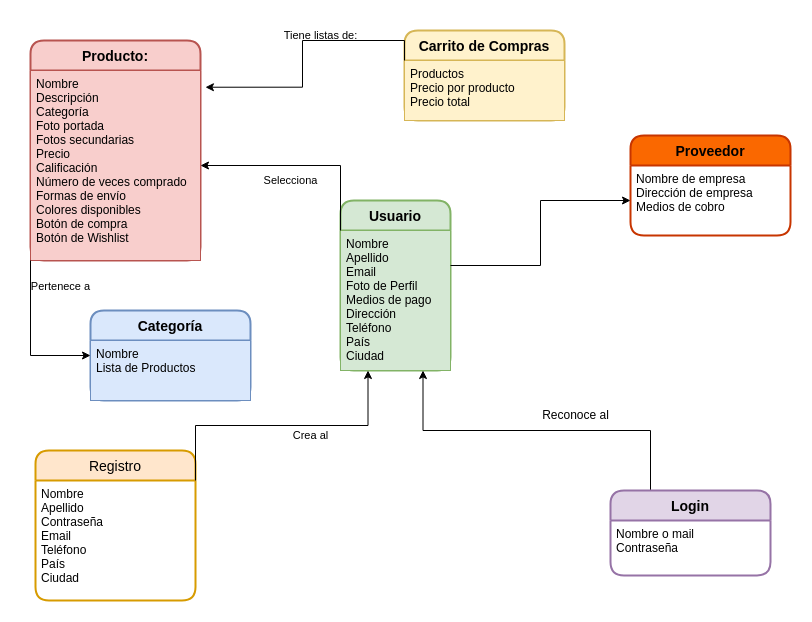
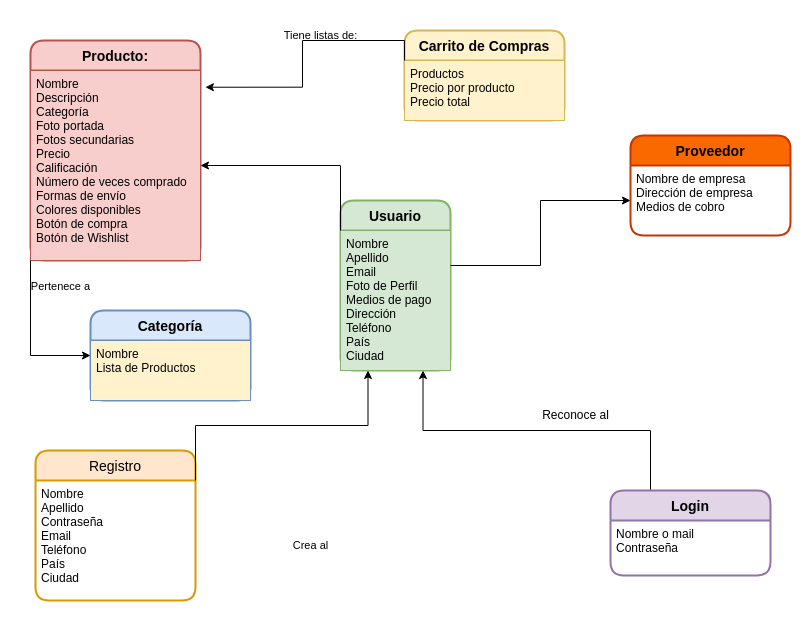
(291, 181) -> none
(171, 371) -> (171, 371)
(311, 436) -> (311, 546)
